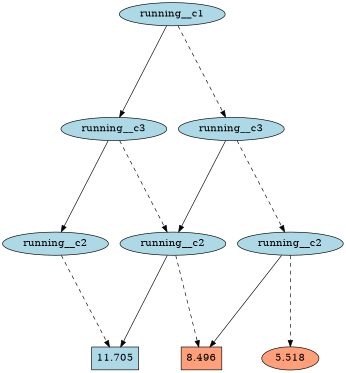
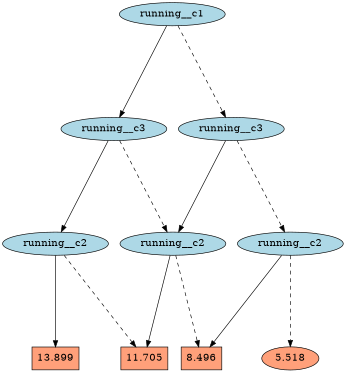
none -> (55, 358)
(115, 358) -> (144, 358)
